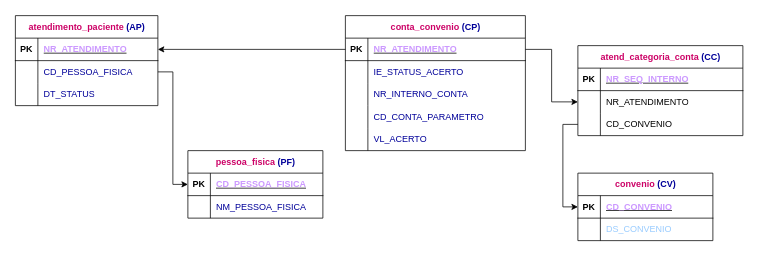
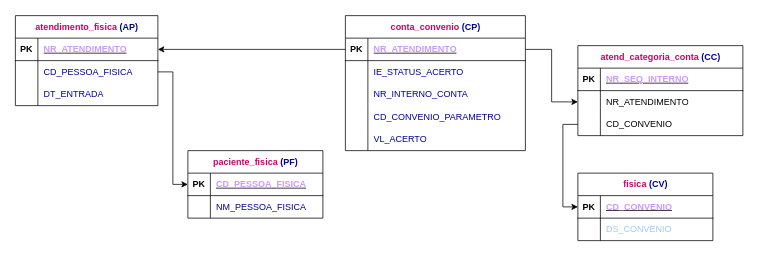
(87, 27) -> (87, 27)
(67, 94) -> (69, 94)
(419, 117) -> (427, 117)
(256, 162) -> (256, 162)
(646, 184) -> (646, 184)
